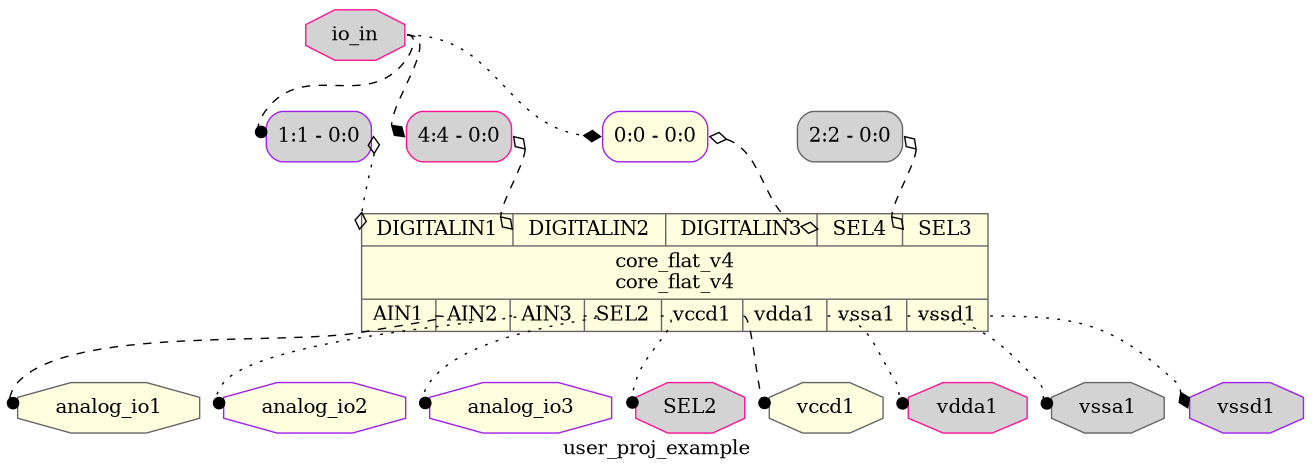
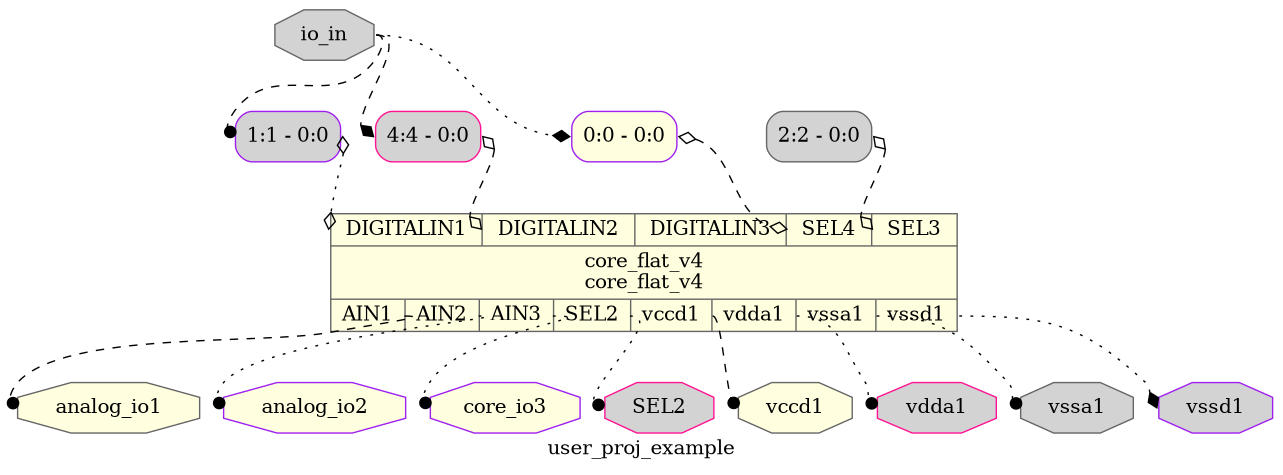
(355, 35) -> (324, 35)
(521, 408) -> (505, 408)
